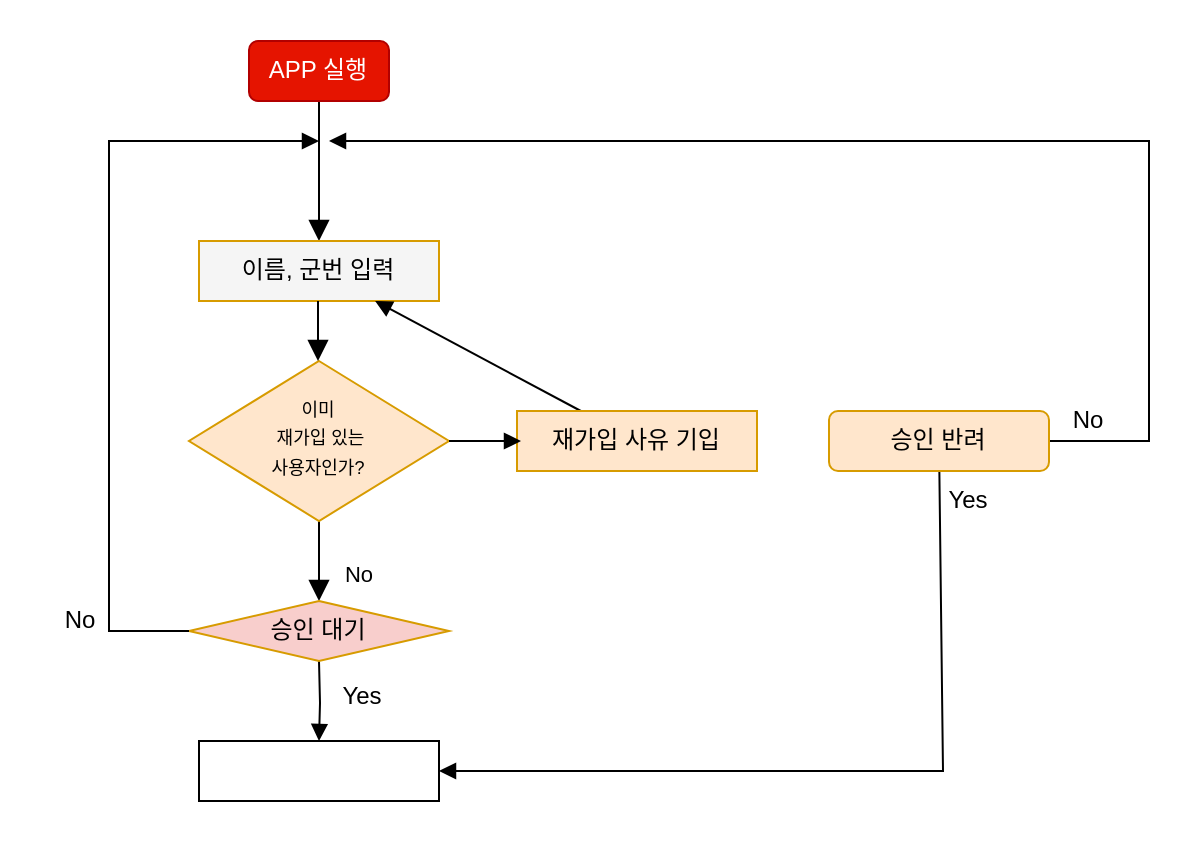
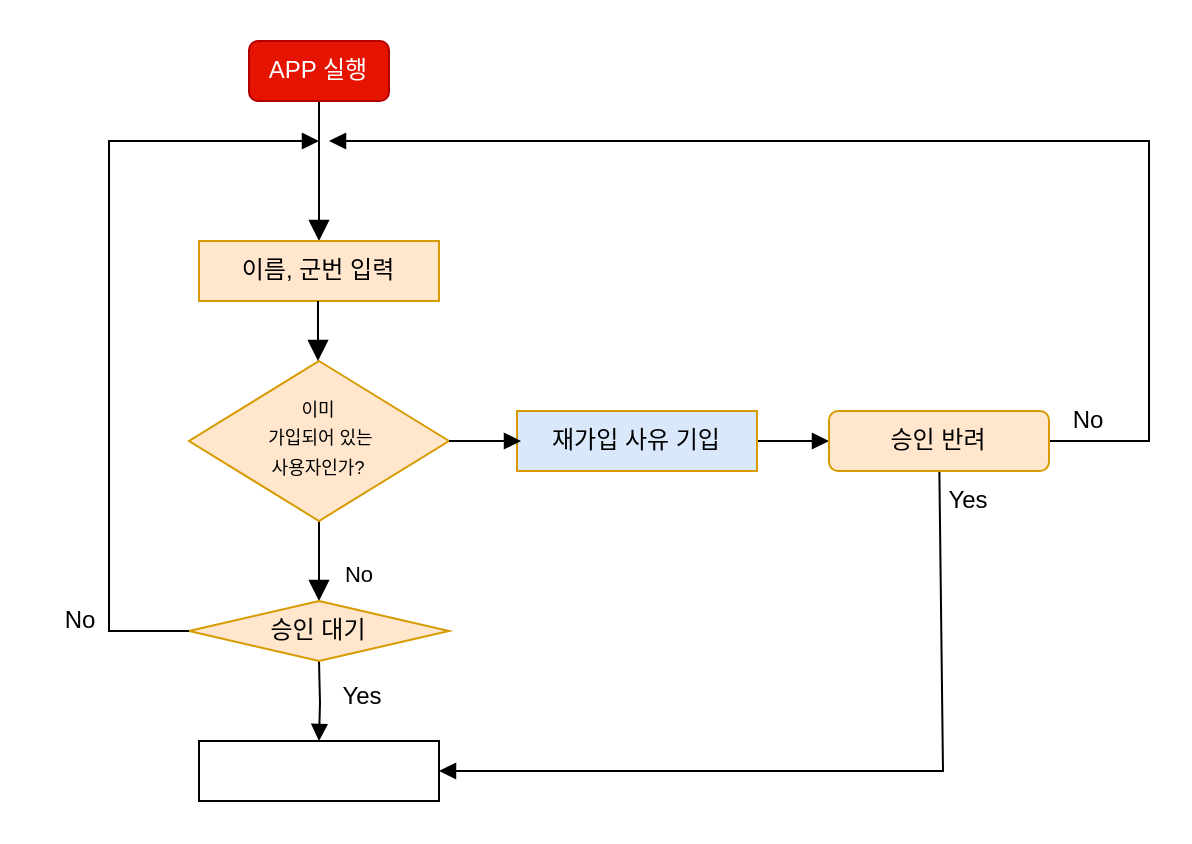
(319, 271) -> (319, 271)
(486, 360) -> (784, 441)
(319, 437) -> (319, 437)
(637, 441) -> (637, 441)
(319, 631) -> (319, 631)
